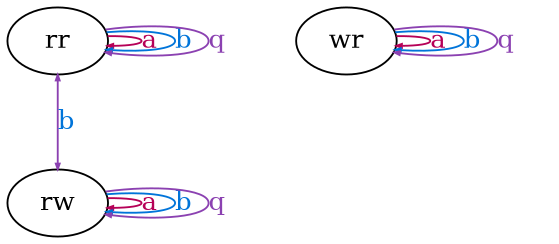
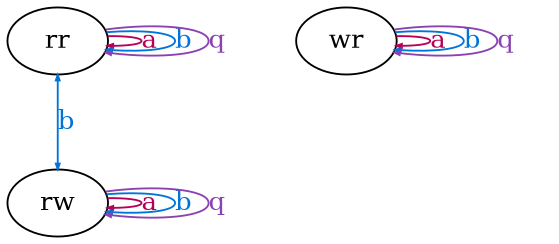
(58, 122) -> (58, 122)
